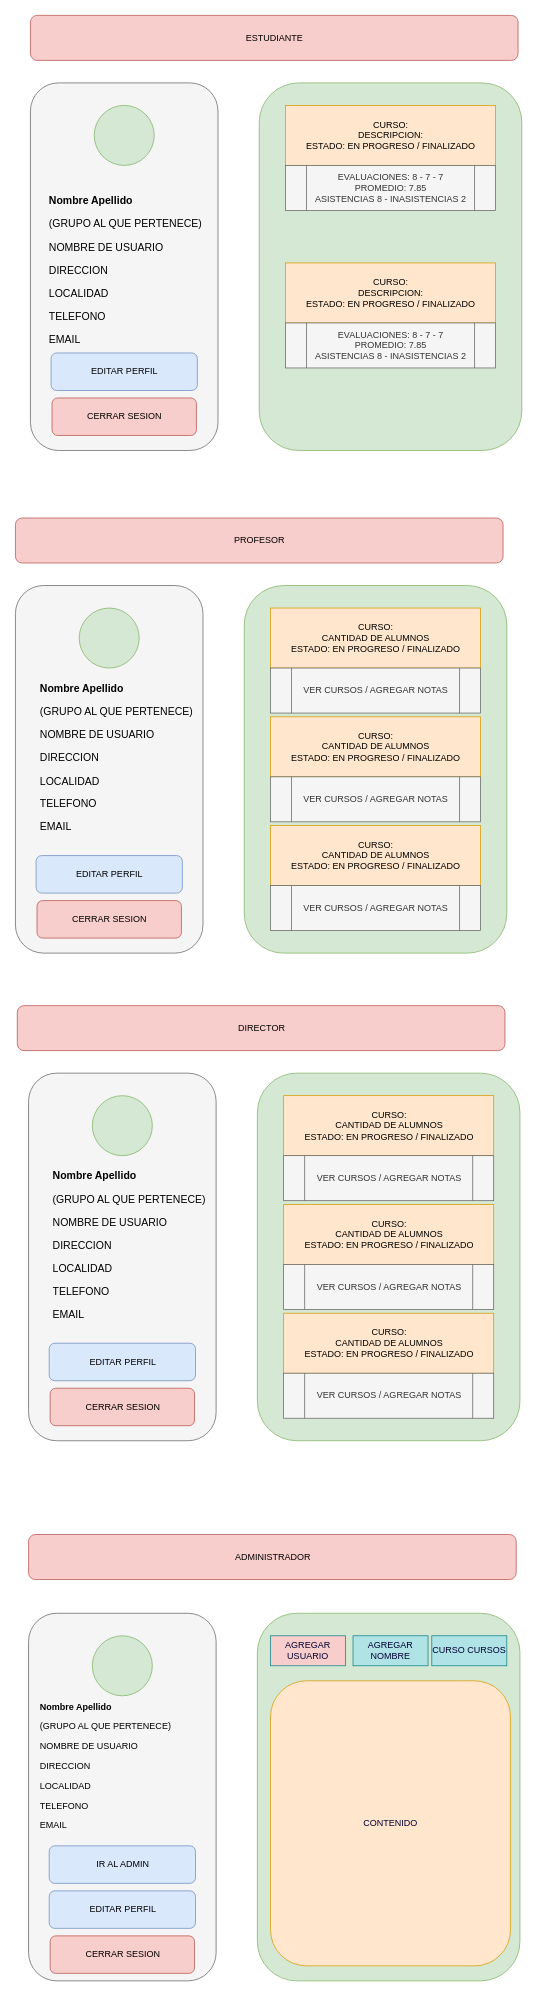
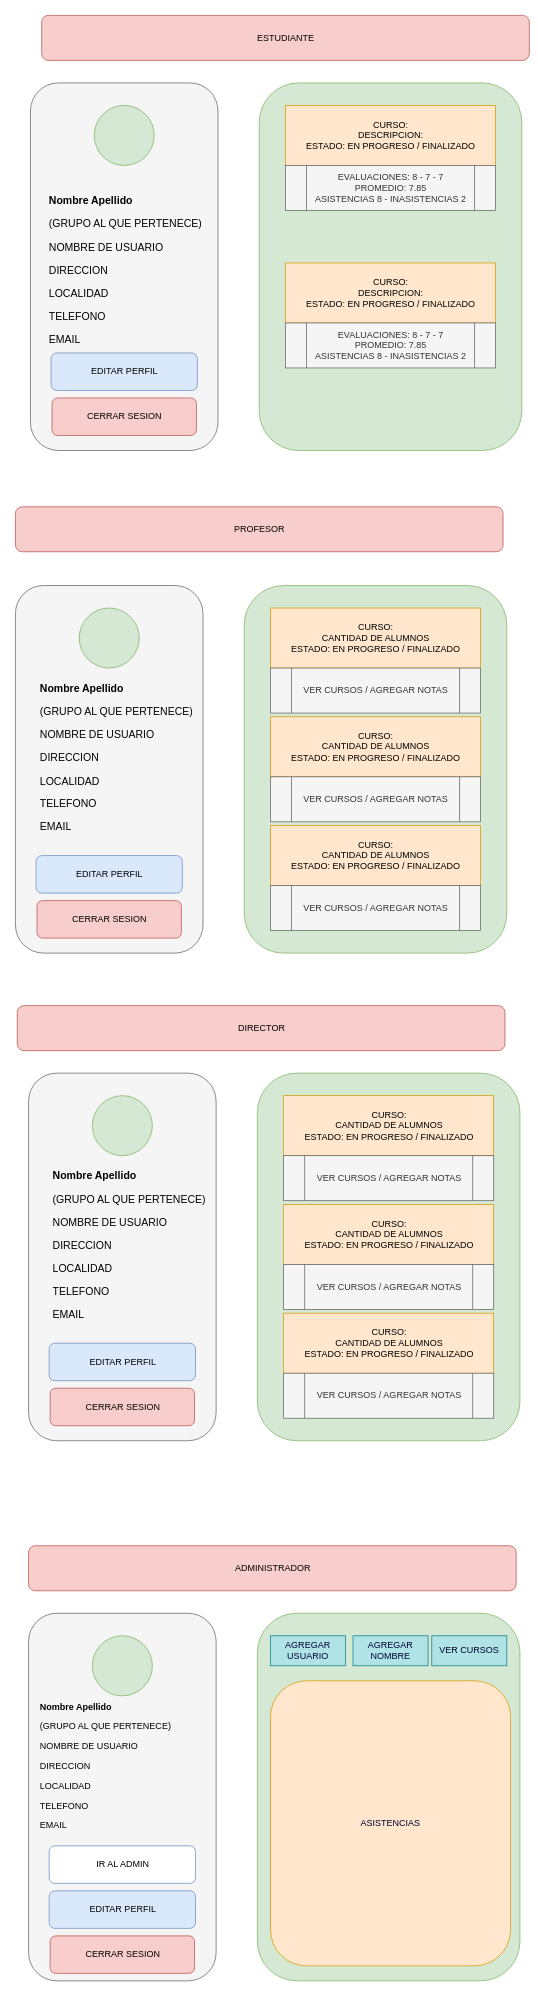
(274, 38) -> (285, 38)
(259, 540) -> (259, 529)
(272, 1557) -> (272, 1568)
(308, 1650) -> (308, 1650)
(469, 1650) -> (469, 1650)
(390, 1823) -> (390, 1823)
(122, 1864) -> (122, 1864)
